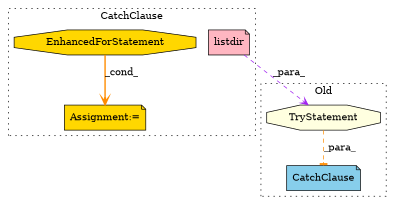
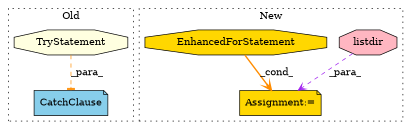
(132, 16) -> (271, 16)
(229, 42) -> (368, 42)
(273, 78) -> (328, 70)
